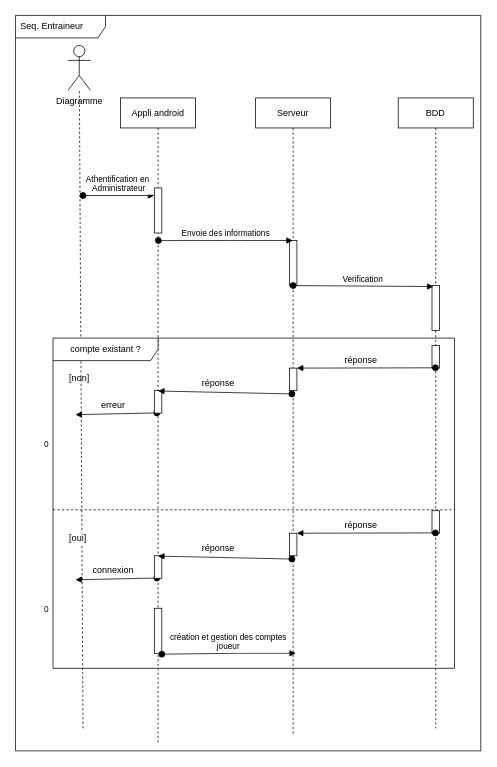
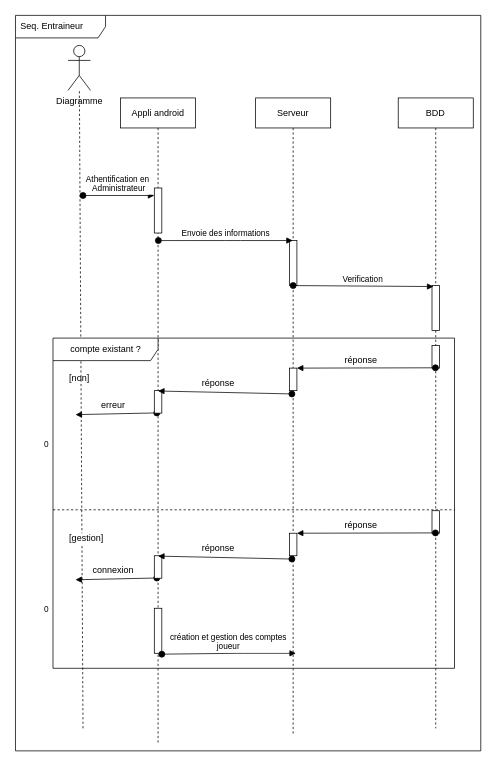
(80, 537) -> (91, 537)
